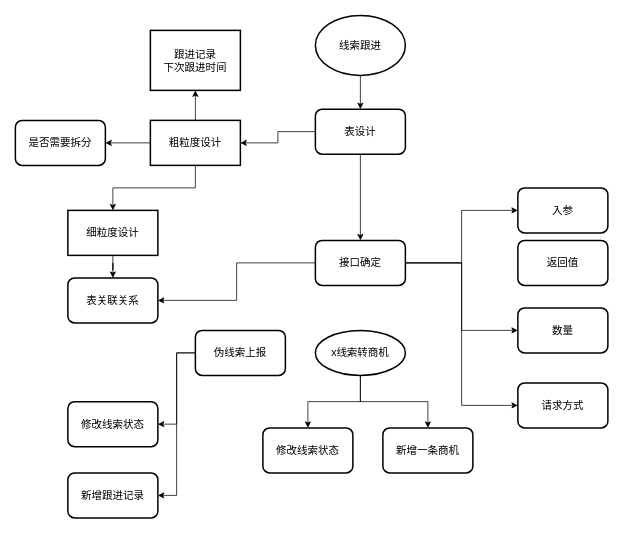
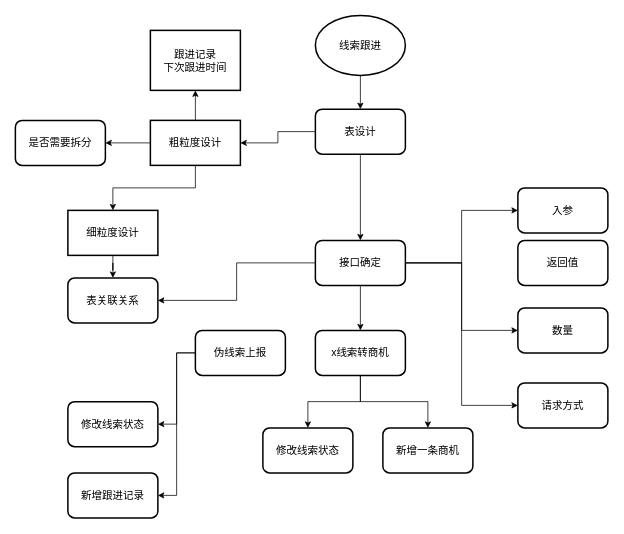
none -> (360, 305)
(360, 353) -> (360, 353)
